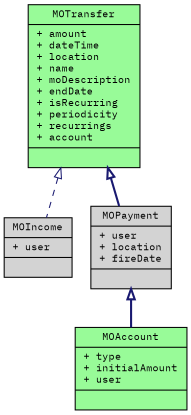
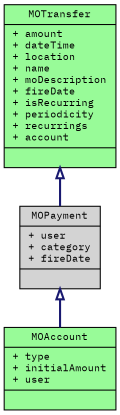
(65, 91) -> (44, 91)
(131, 247) -> (60, 247)
(38, 248) -> none
